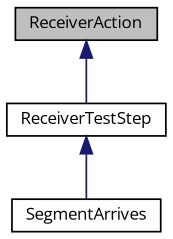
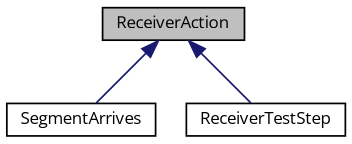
(86, 176) -> (121, 78)
